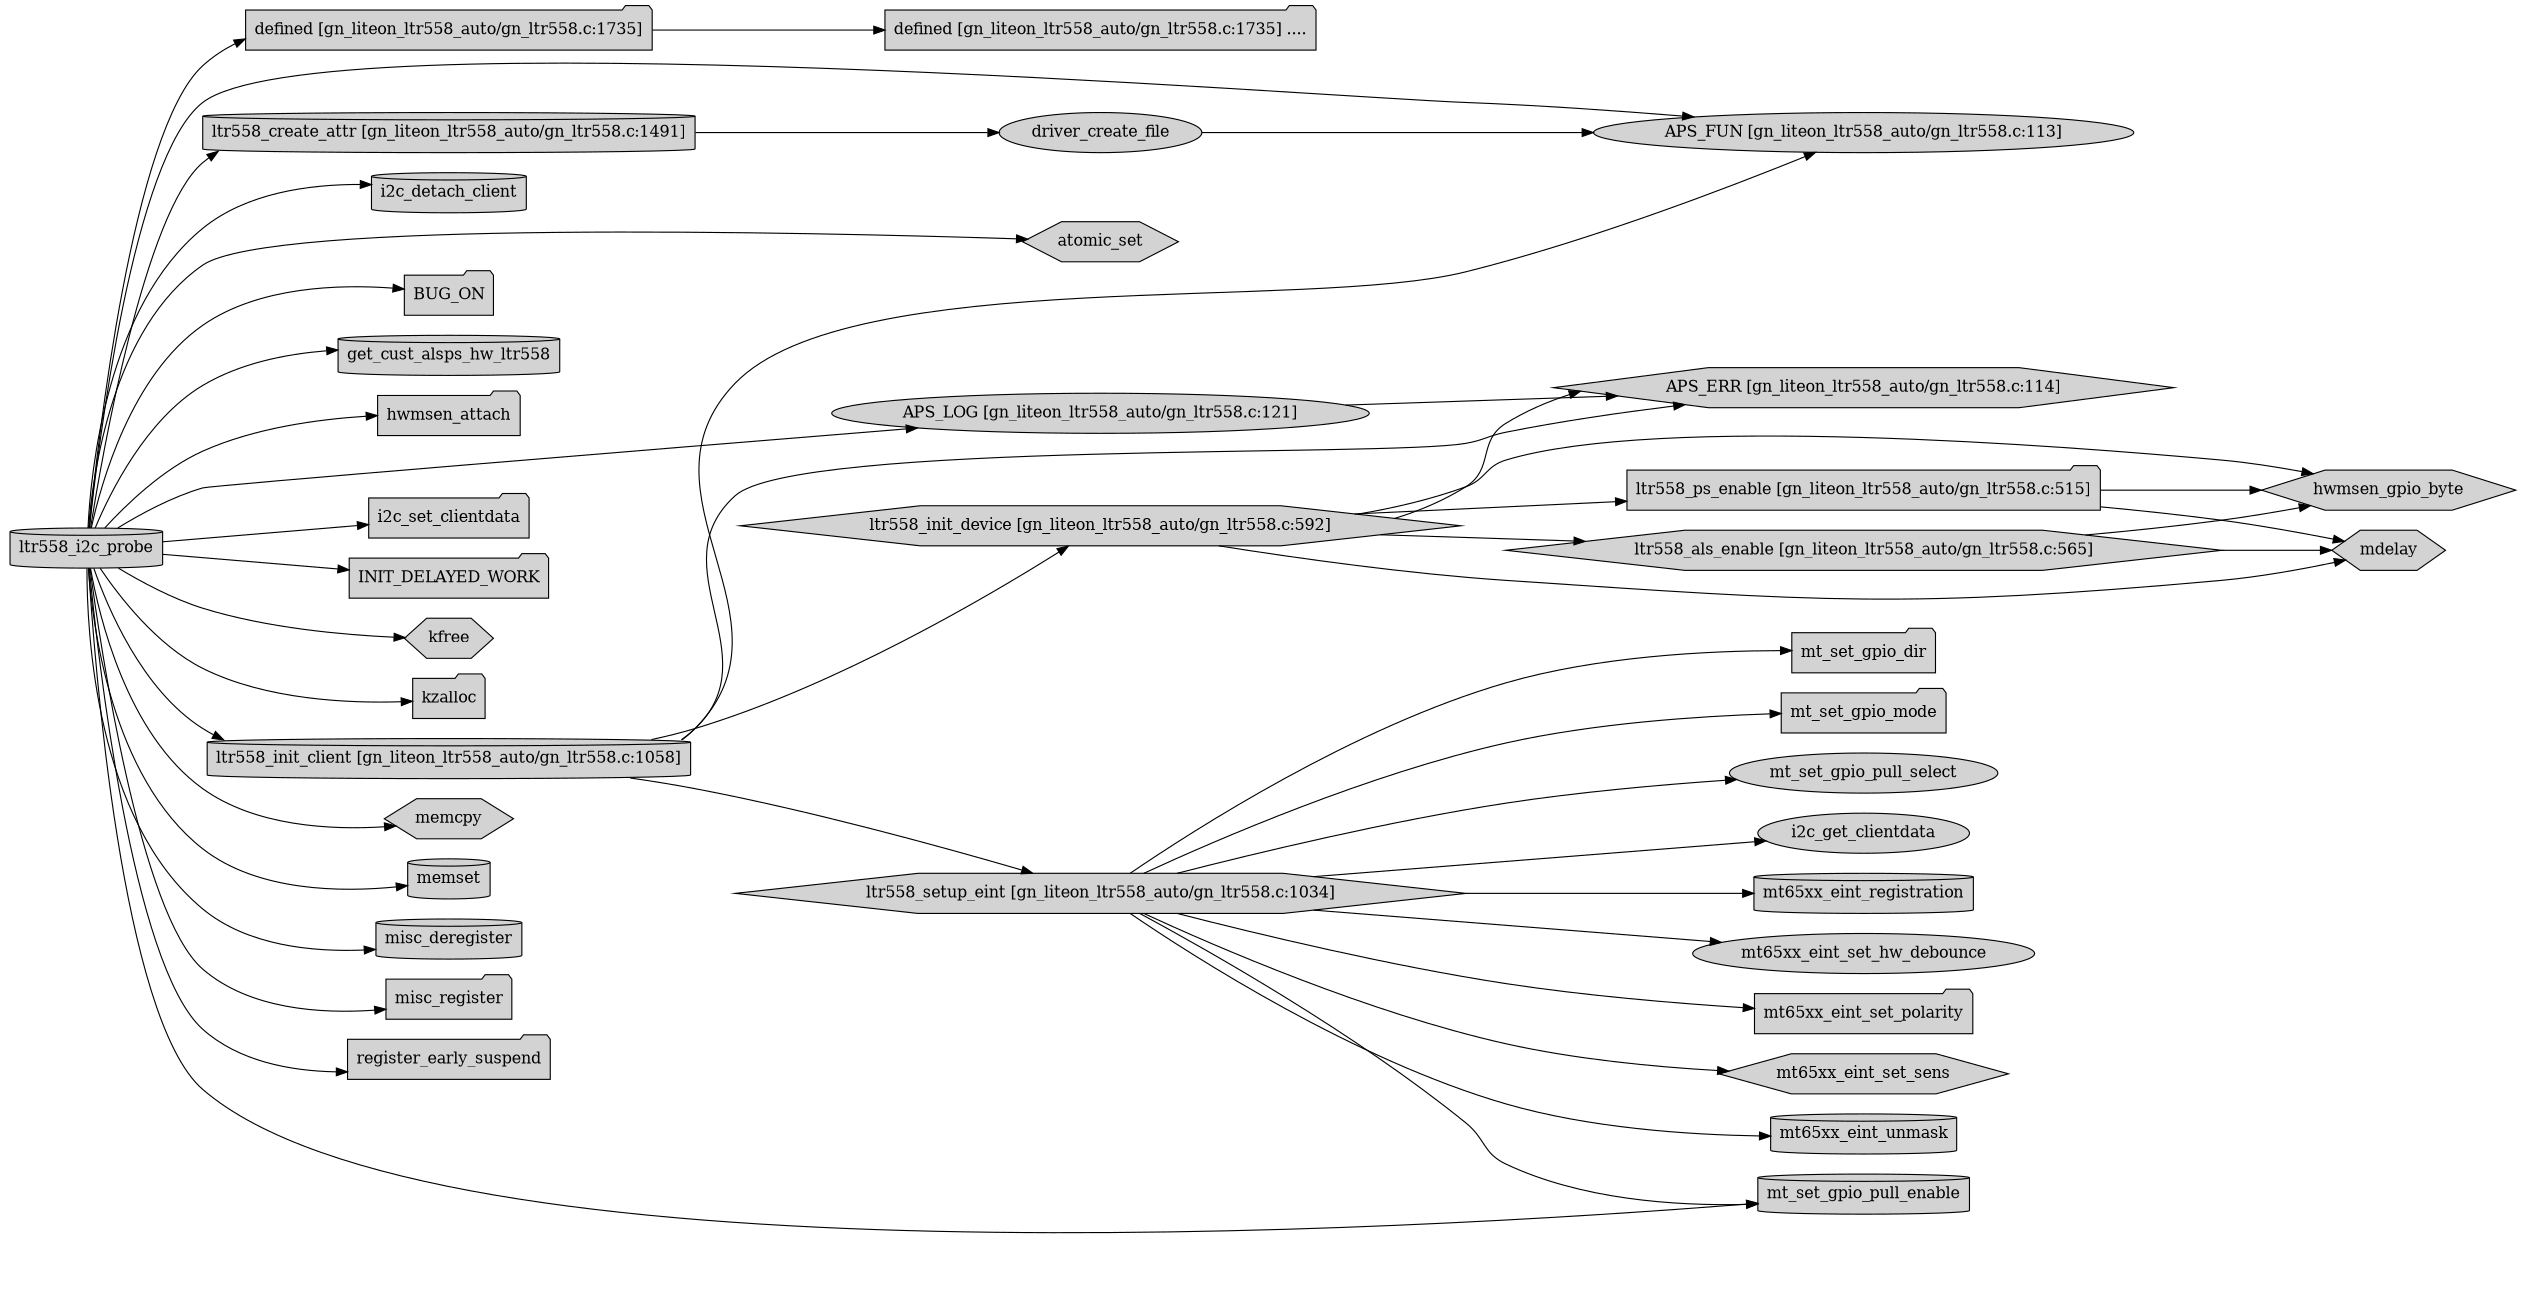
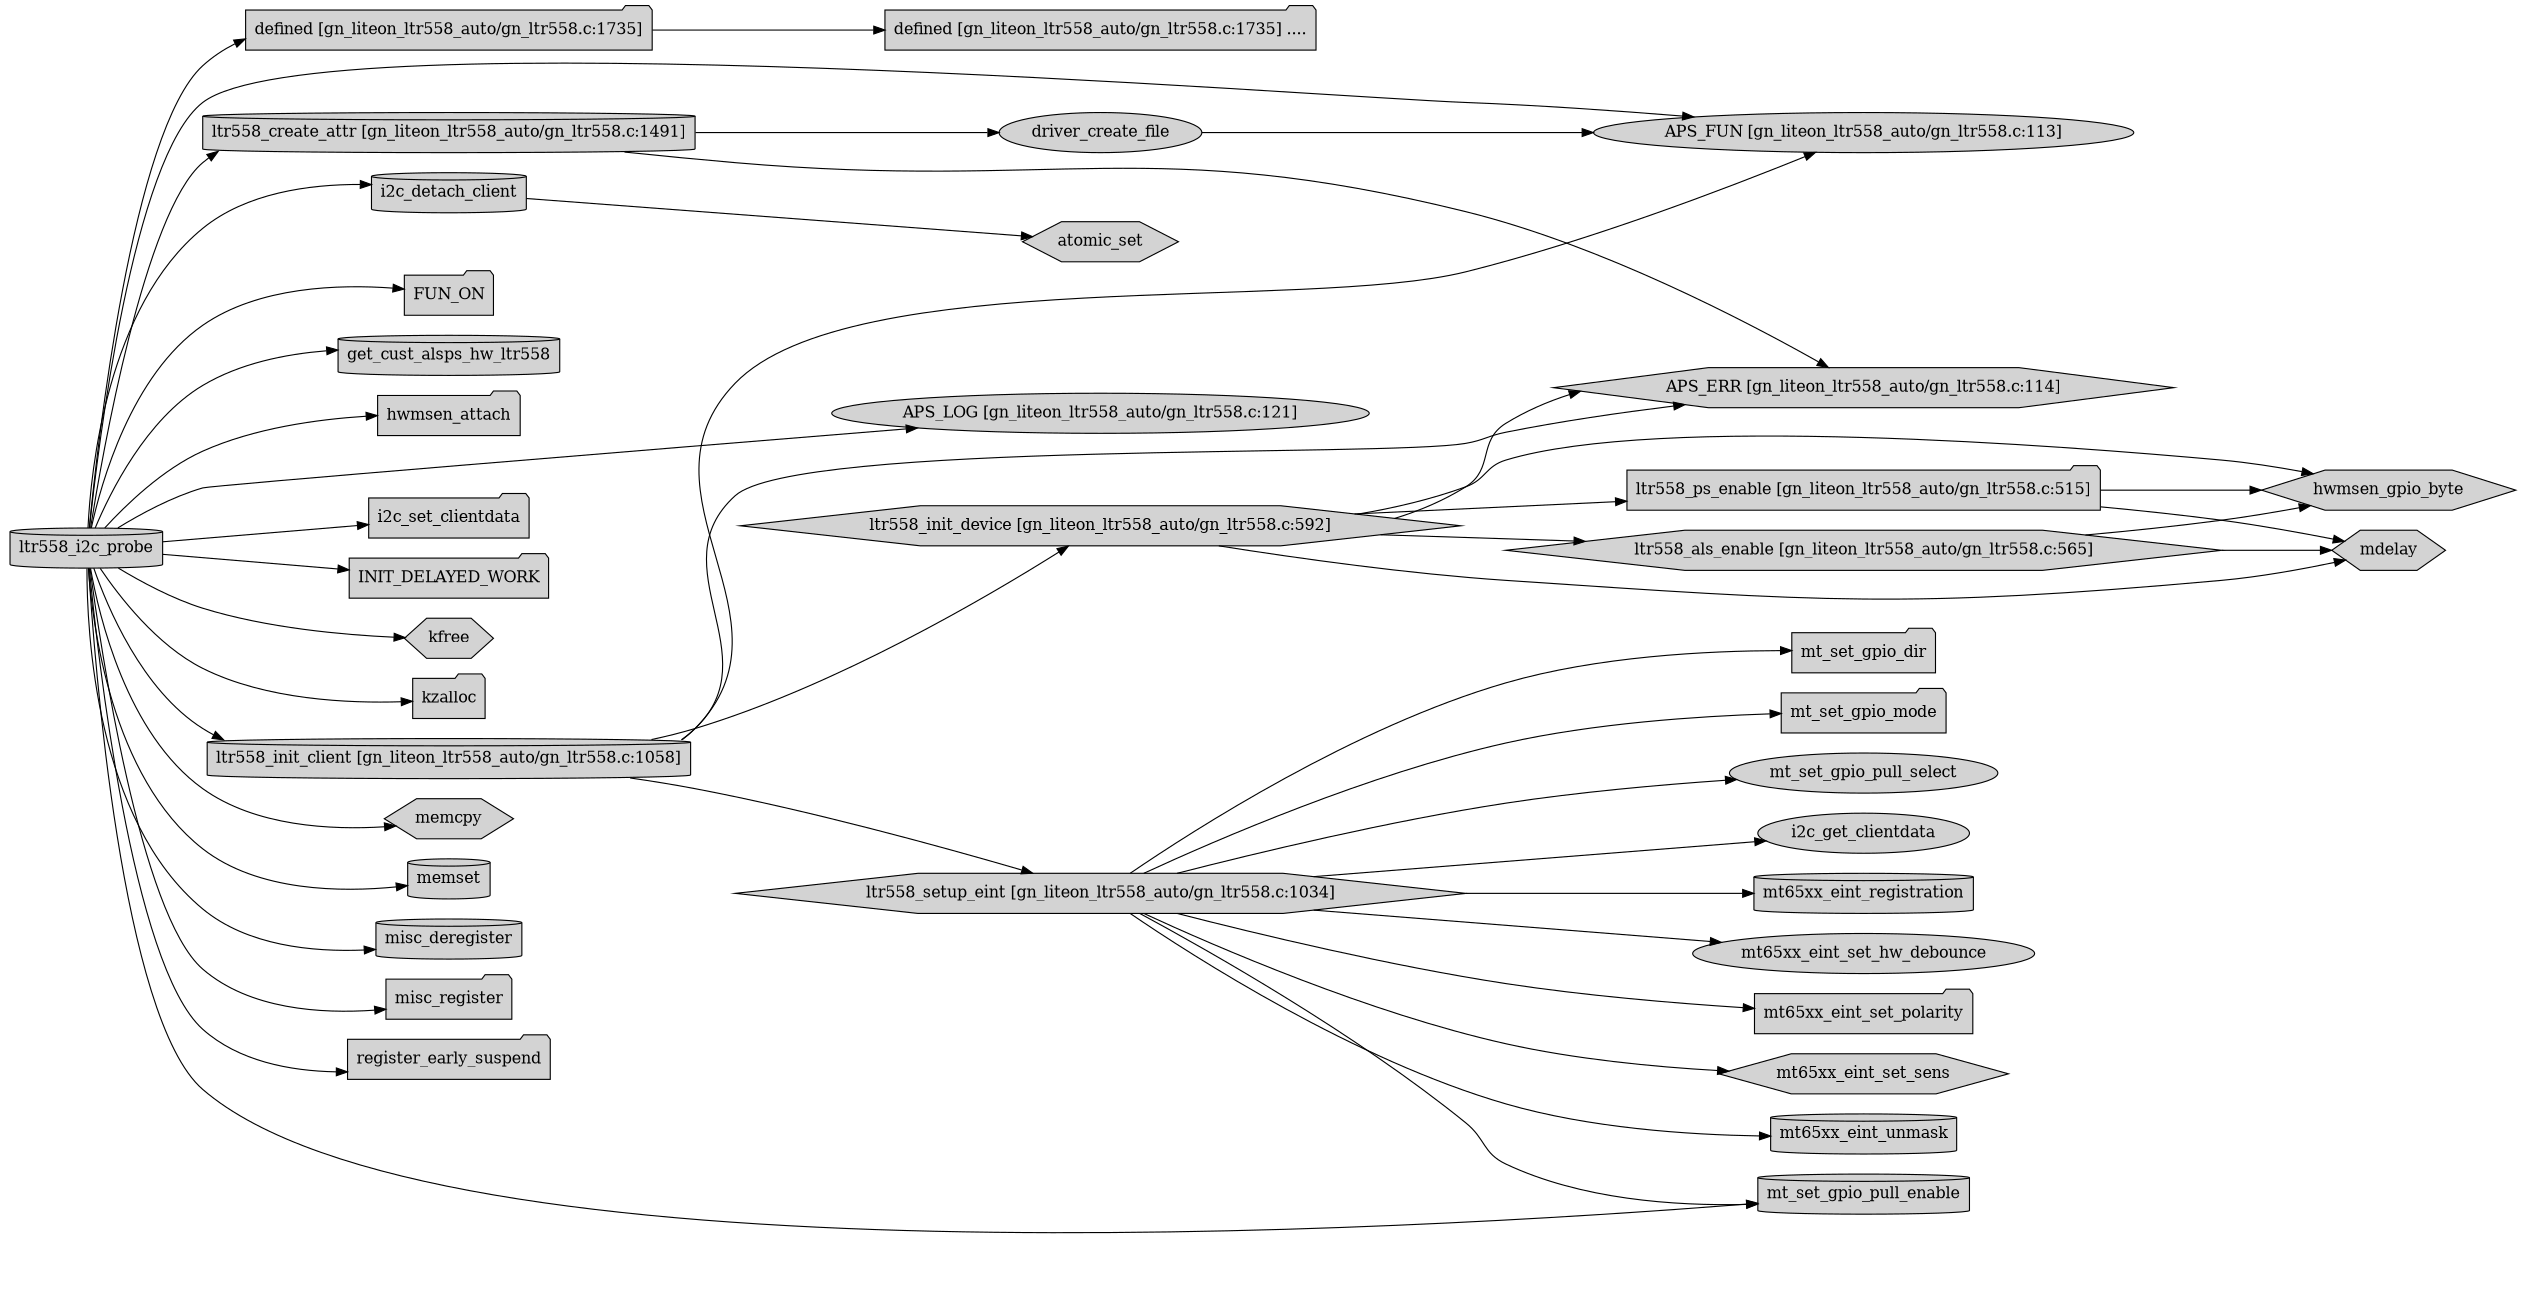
(461, 234) -> (774, 217)
(449, 295) -> (449, 295)
(1476, 401) -> (1239, 173)
